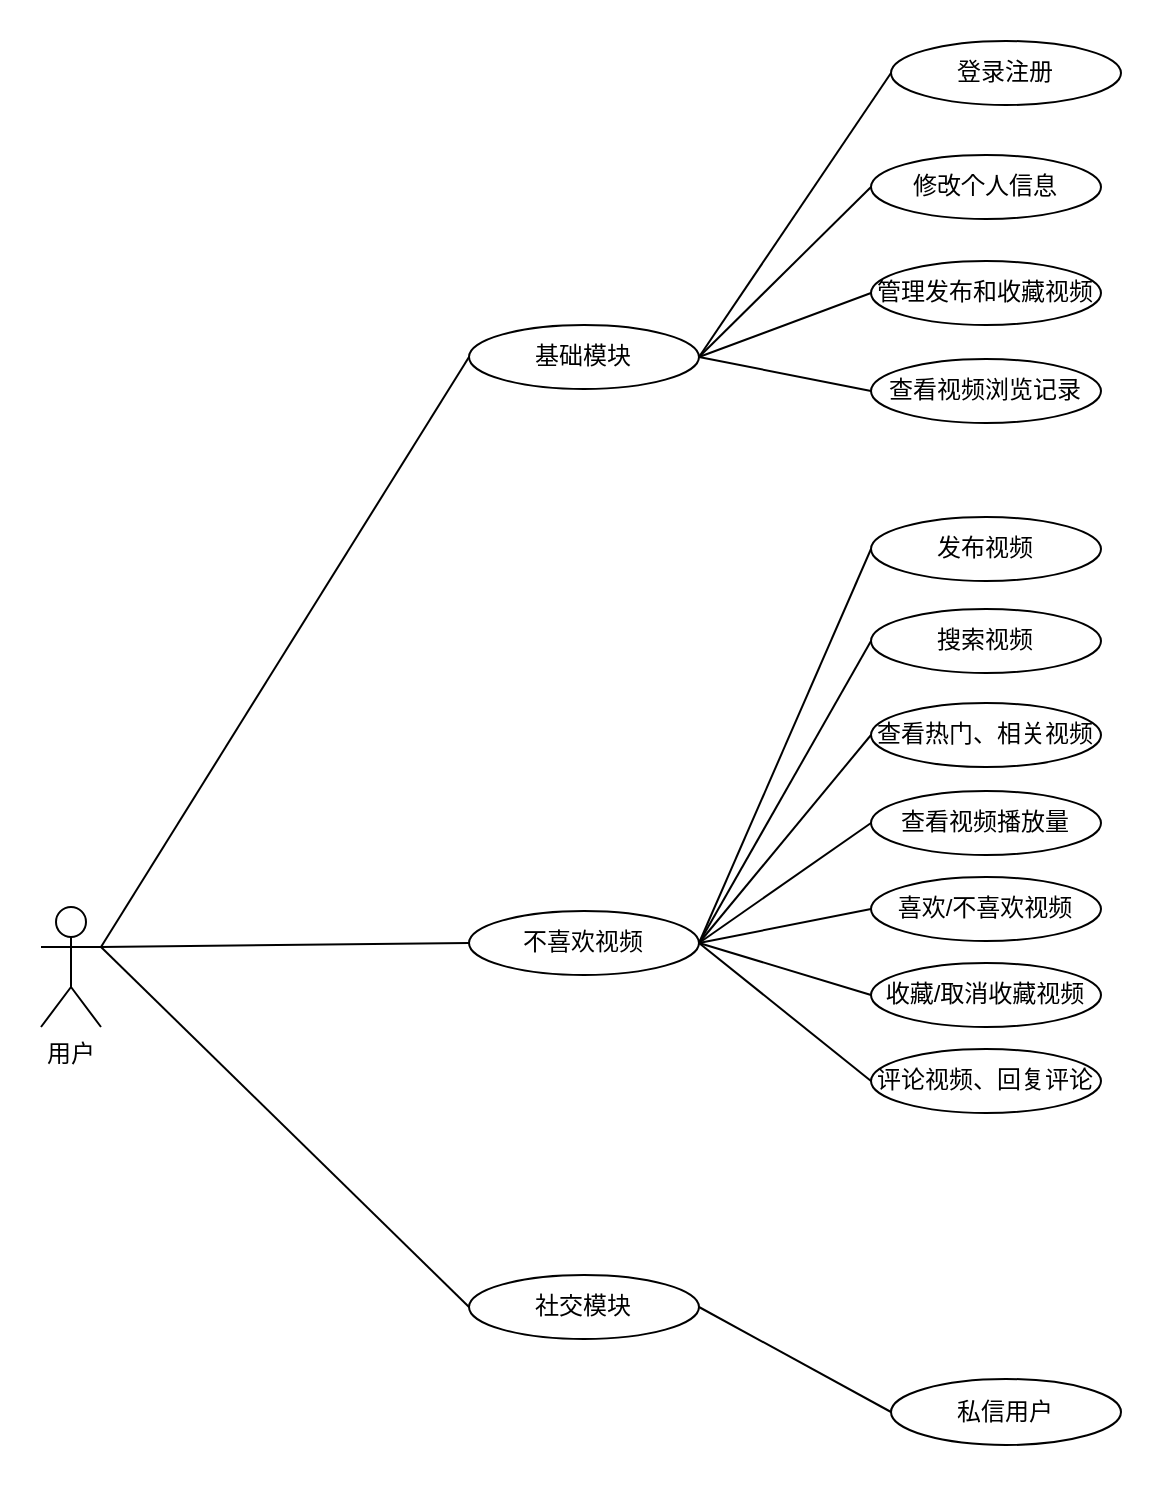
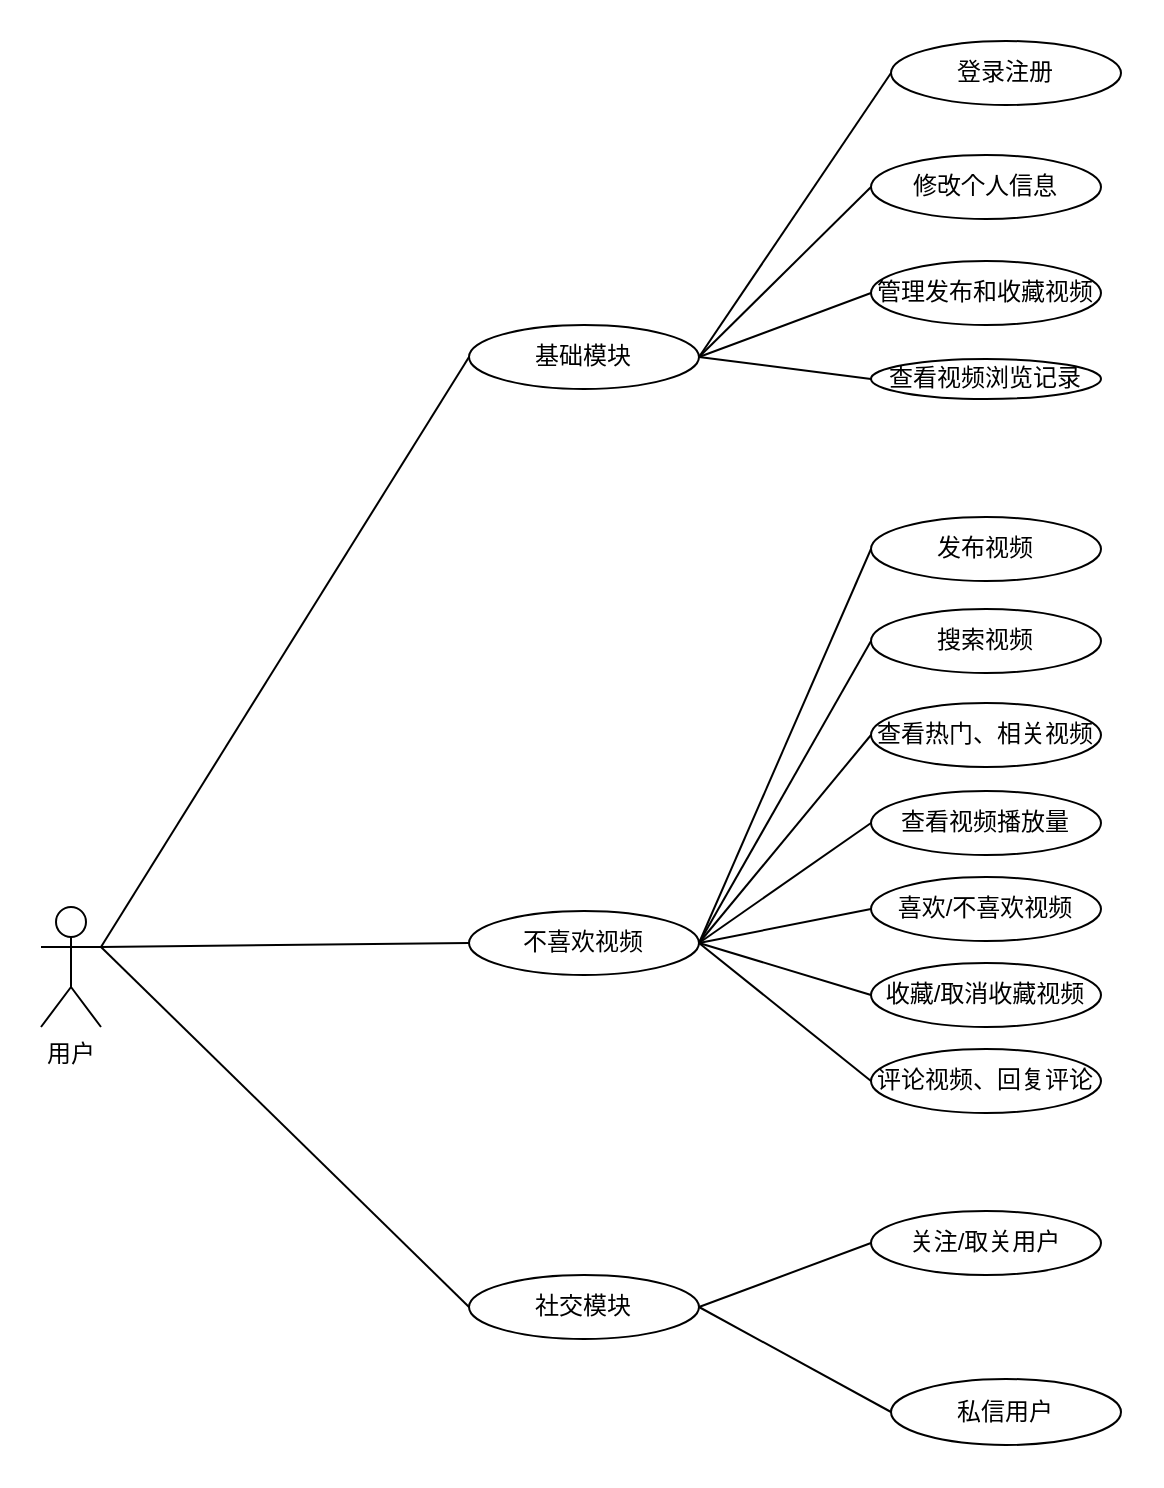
(986, 391) -> (986, 379)
none -> (986, 1243)
none -> (786, 1274)
